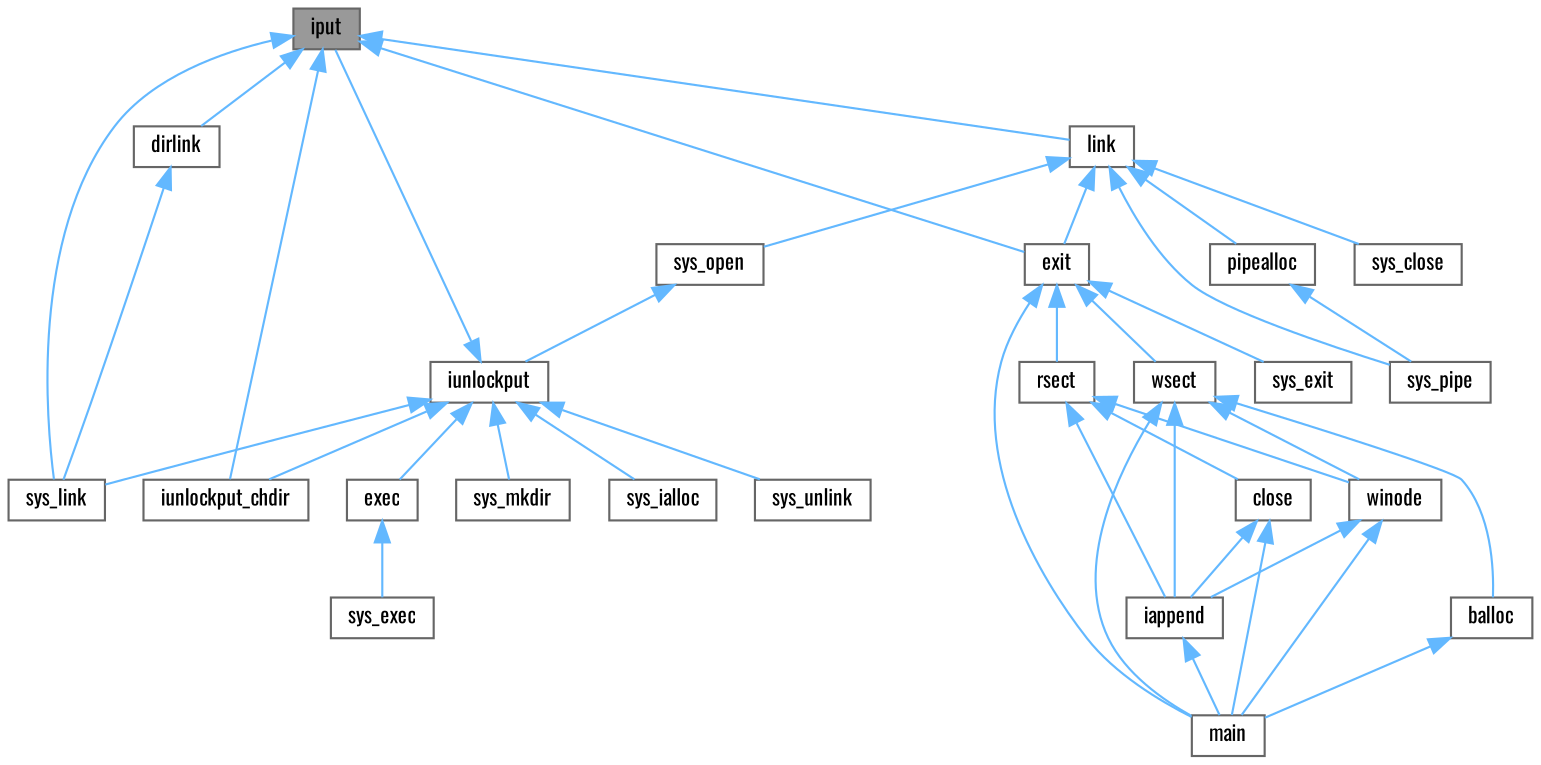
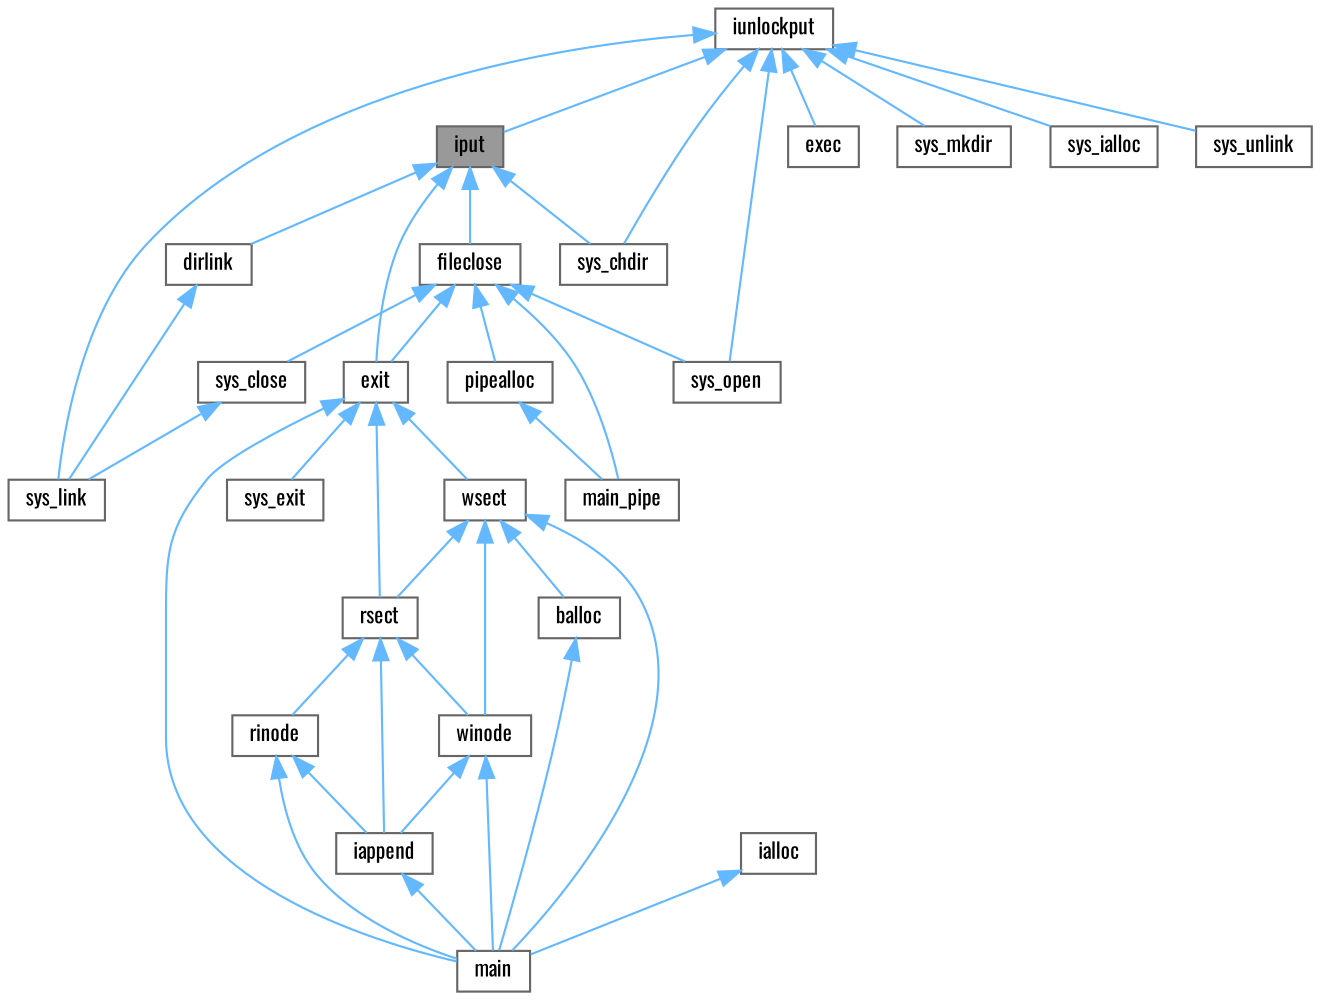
(1102, 147) -> (470, 264)
(73, 208) -> (145, 447)
(590, 328) -> (749, 217)
(1440, 382) -> (622, 500)
(226, 500) -> (614, 264)
(1273, 500) -> (275, 736)
(1175, 511) -> (425, 567)
(382, 618) -> none
none -> (778, 853)
